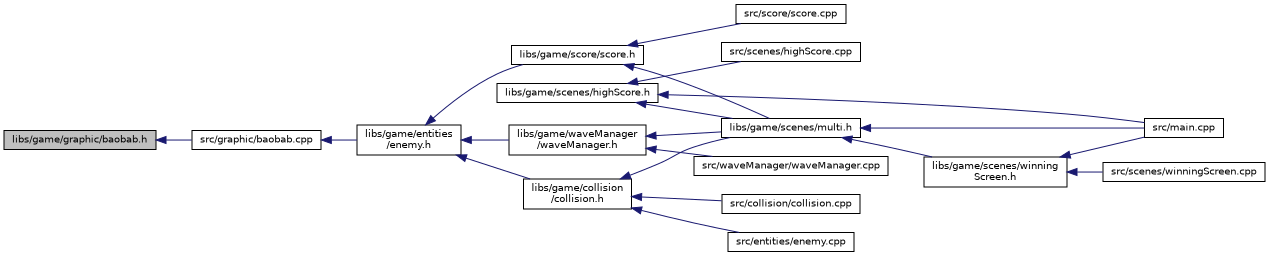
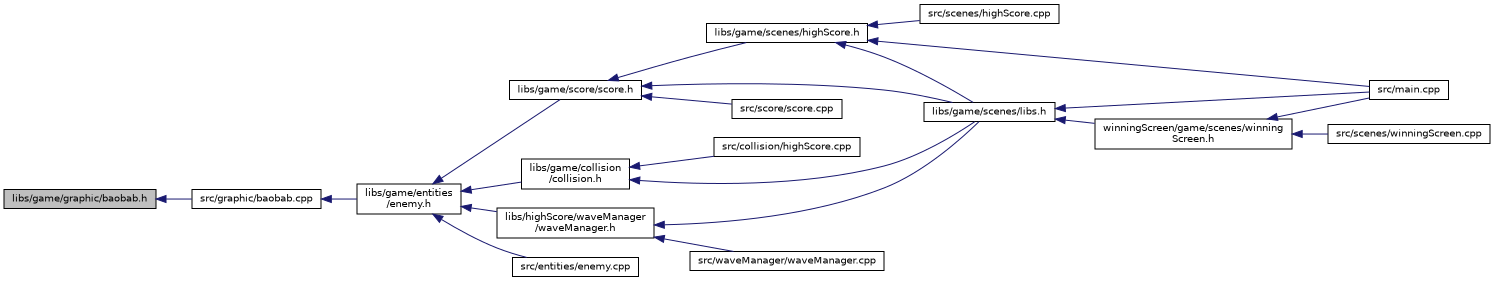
none -> (682, 59)
(791, 128) -> (990, 112)
(578, 140) -> (576, 223)
(996, 172) -> (1194, 134)
(791, 204) -> (787, 147)
(690, 222) -> (483, 242)
